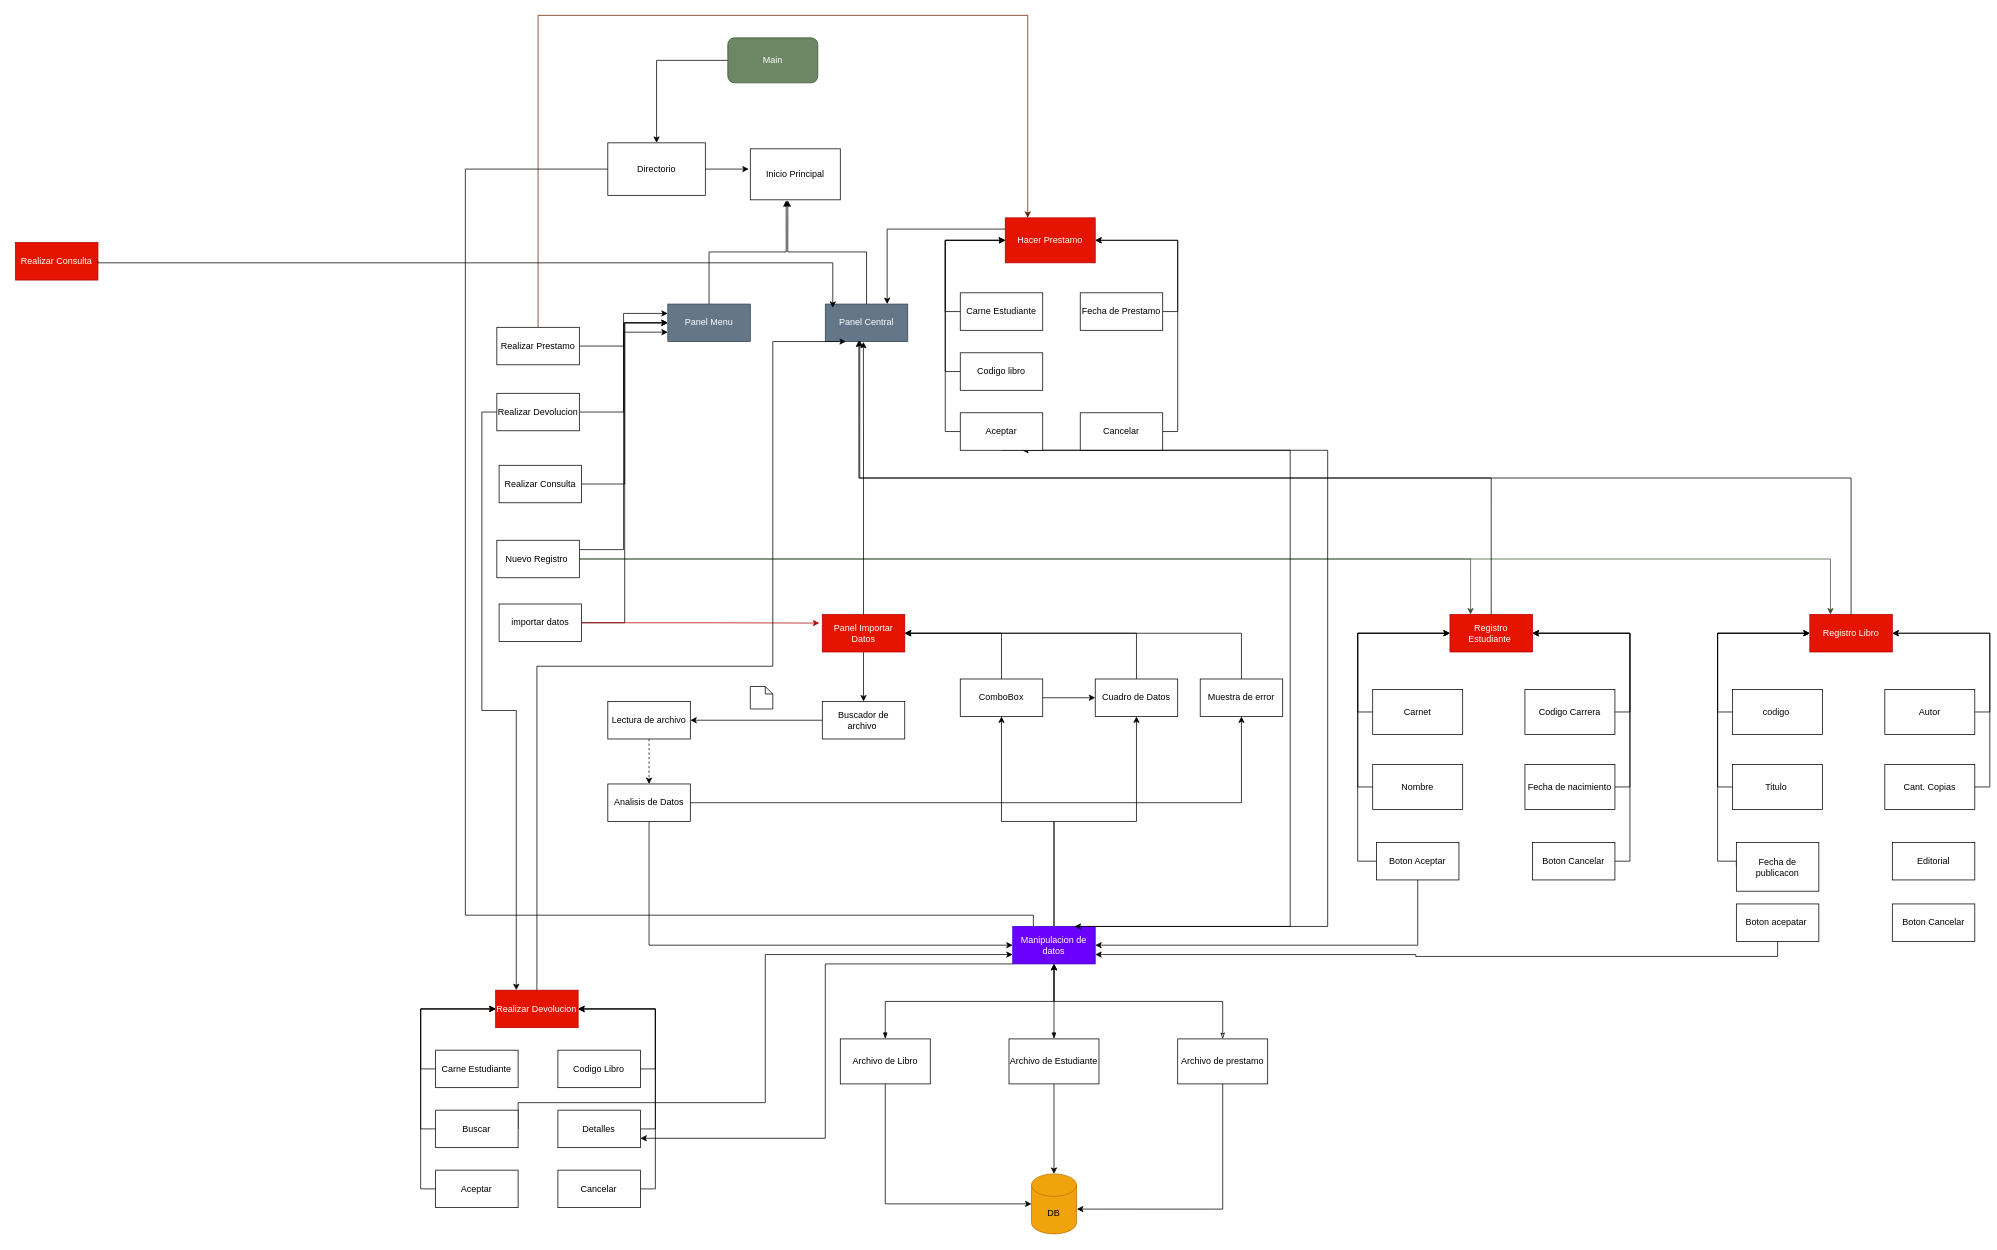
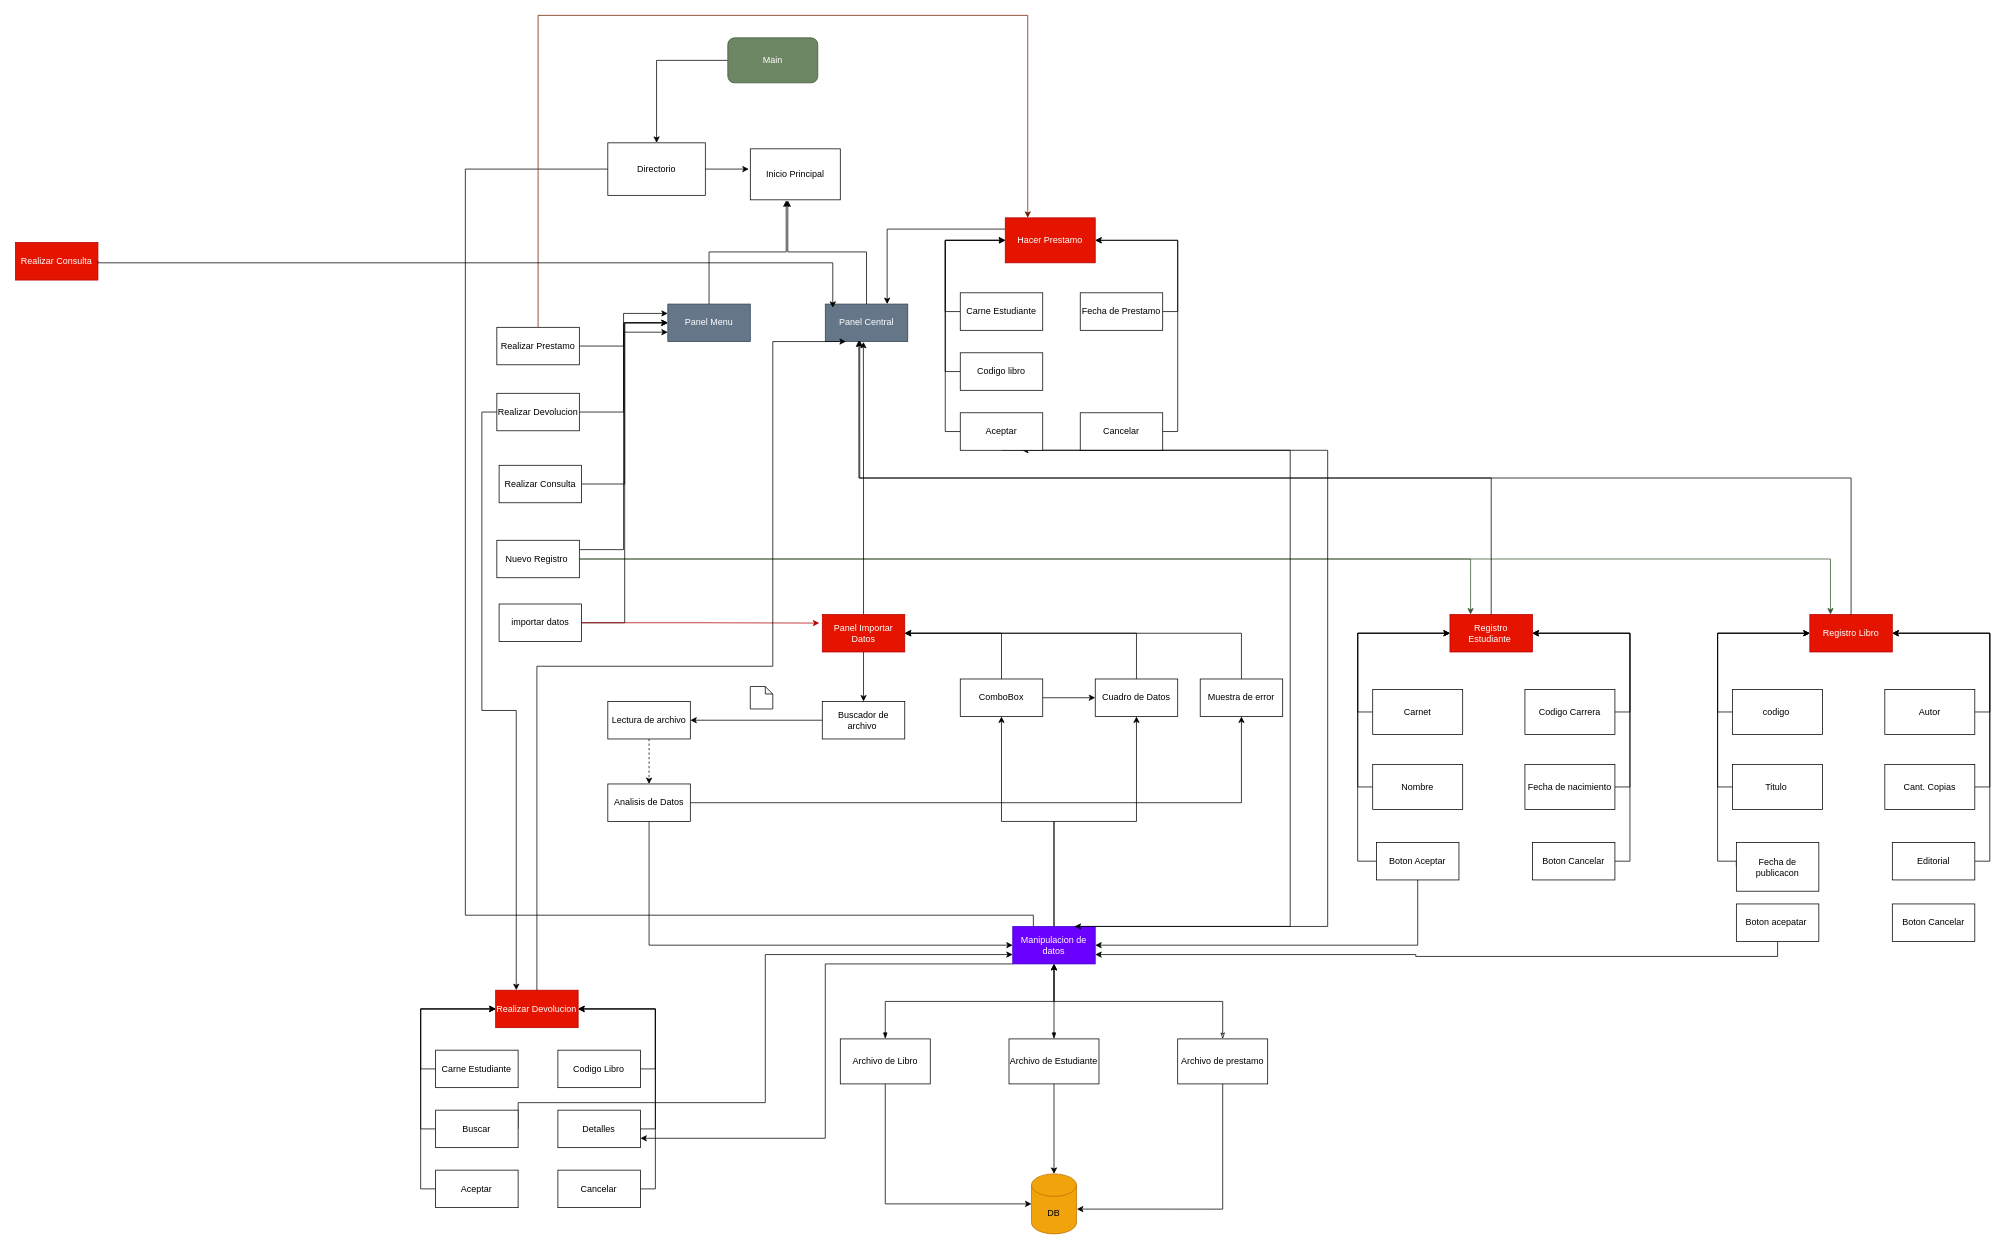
none -> (1990, 833)
